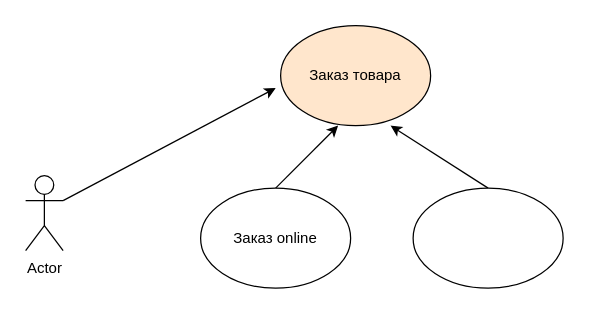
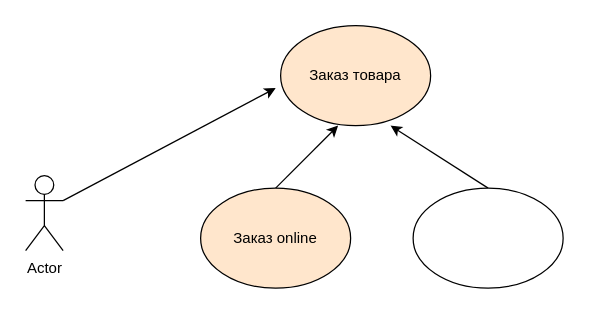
(276, 238) -> (276, 238)
